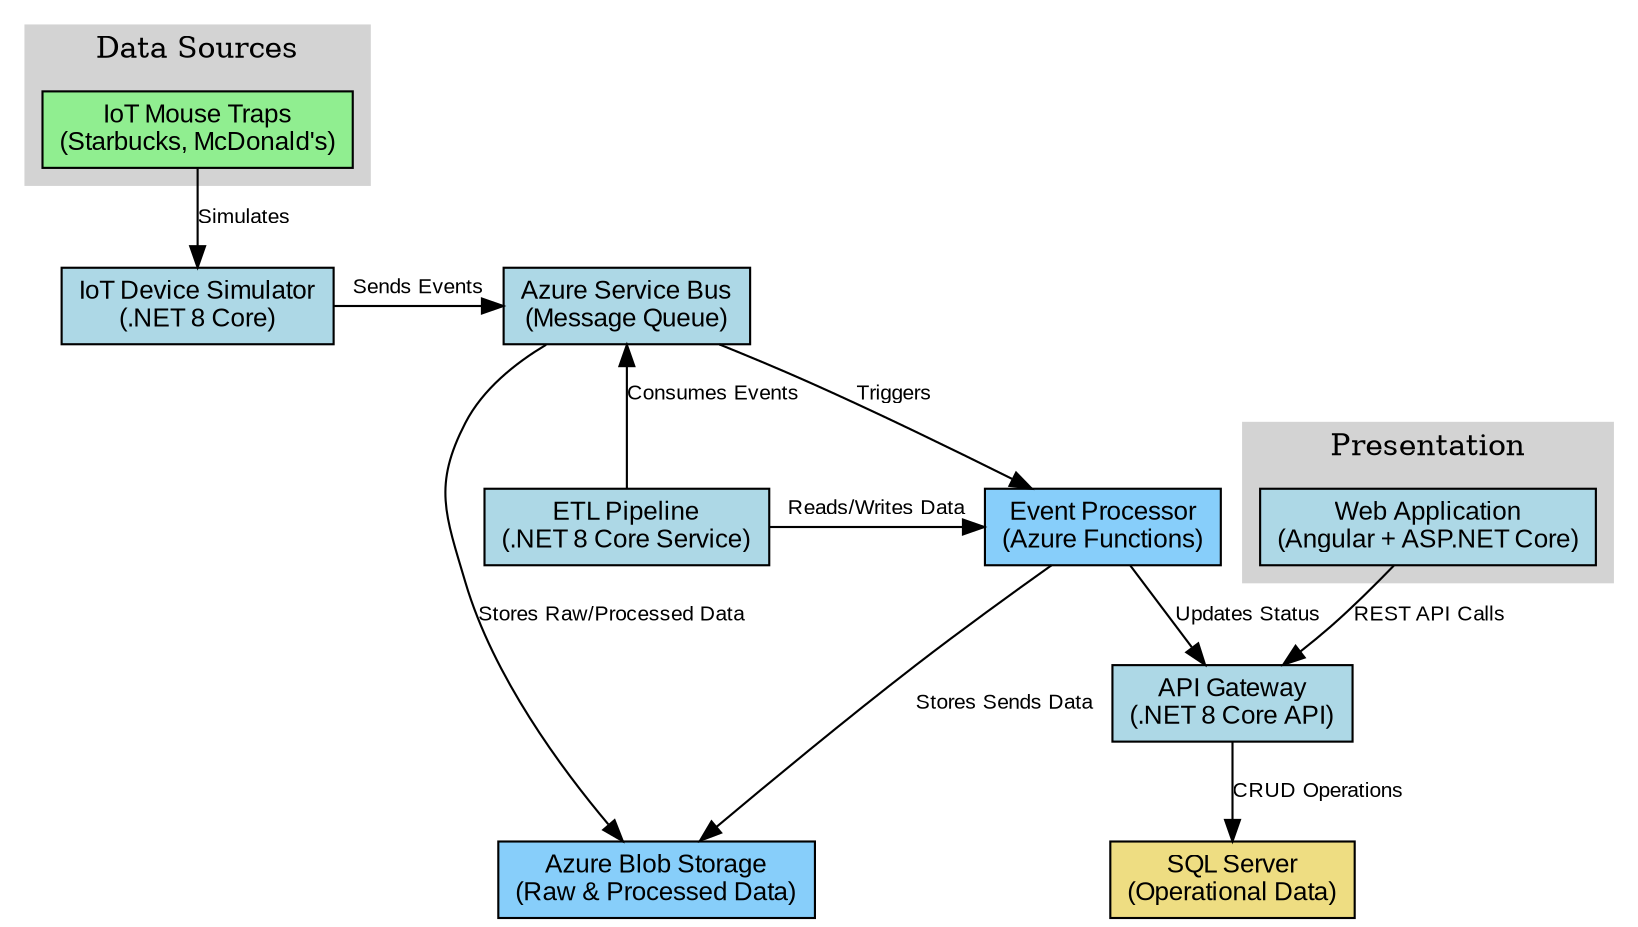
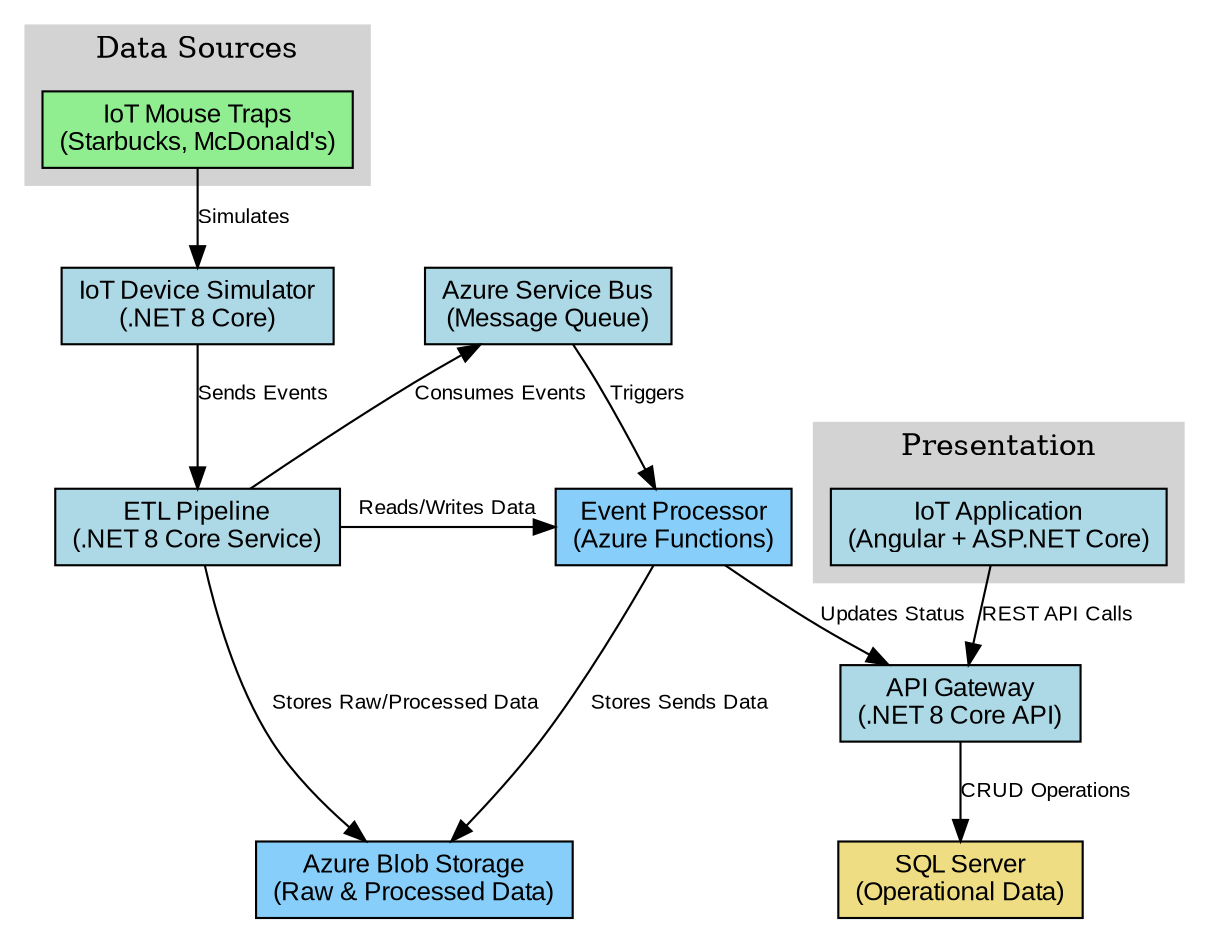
(408, 306) -> (198, 406)
(1428, 527) -> (999, 527)
(466, 584) -> (254, 709)
